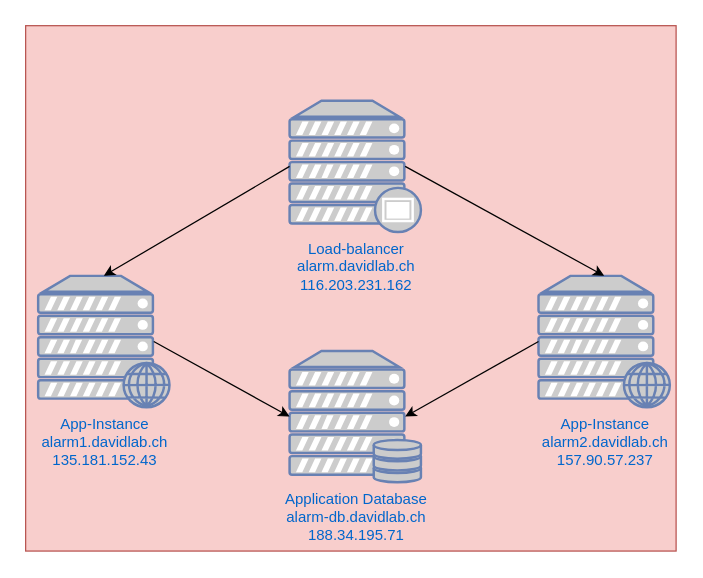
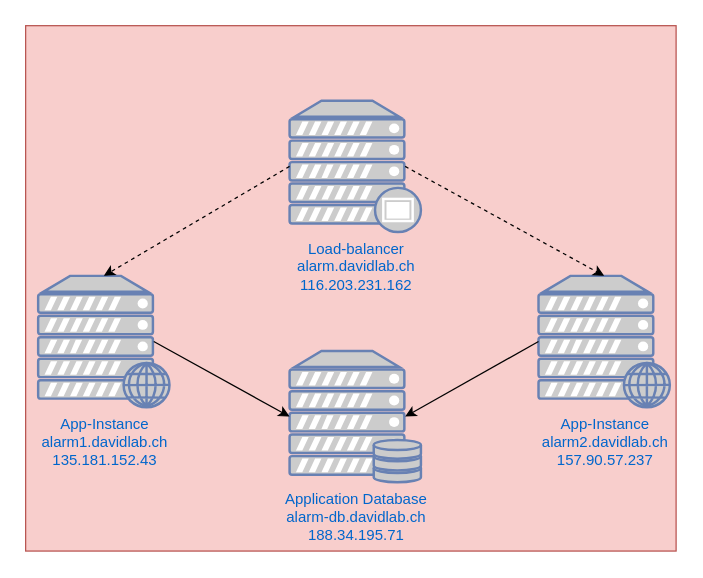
(200, 219) -> (200, 219)
(501, 219) -> (501, 219)
